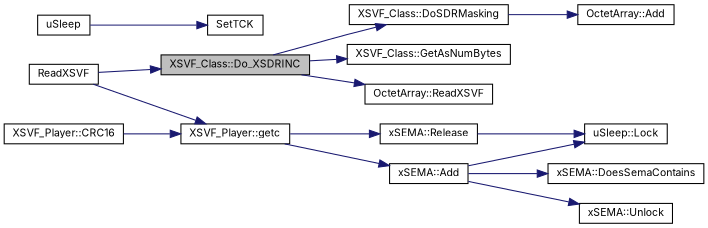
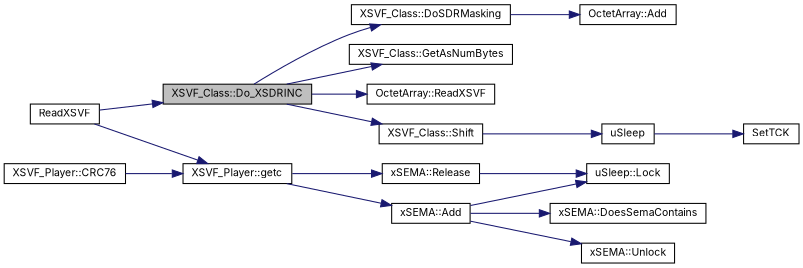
(64, 134) -> (65, 174)
none -> (431, 134)
